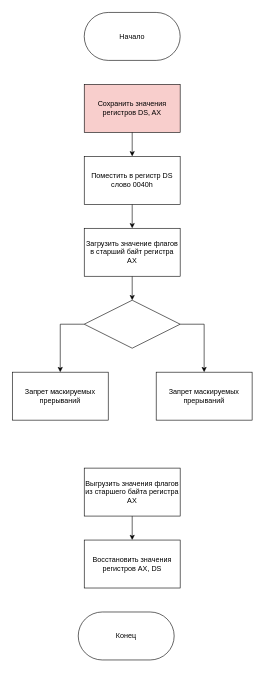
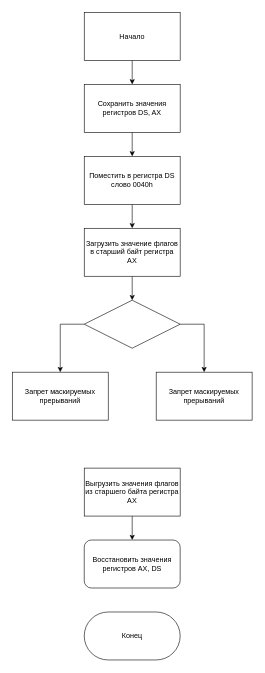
(132, 36) -> (132, 36)
none -> (132, 78)
(132, 108) -> (132, 108)
(132, 180) -> (132, 180)
(132, 564) -> (132, 564)
(126, 636) -> (132, 636)
